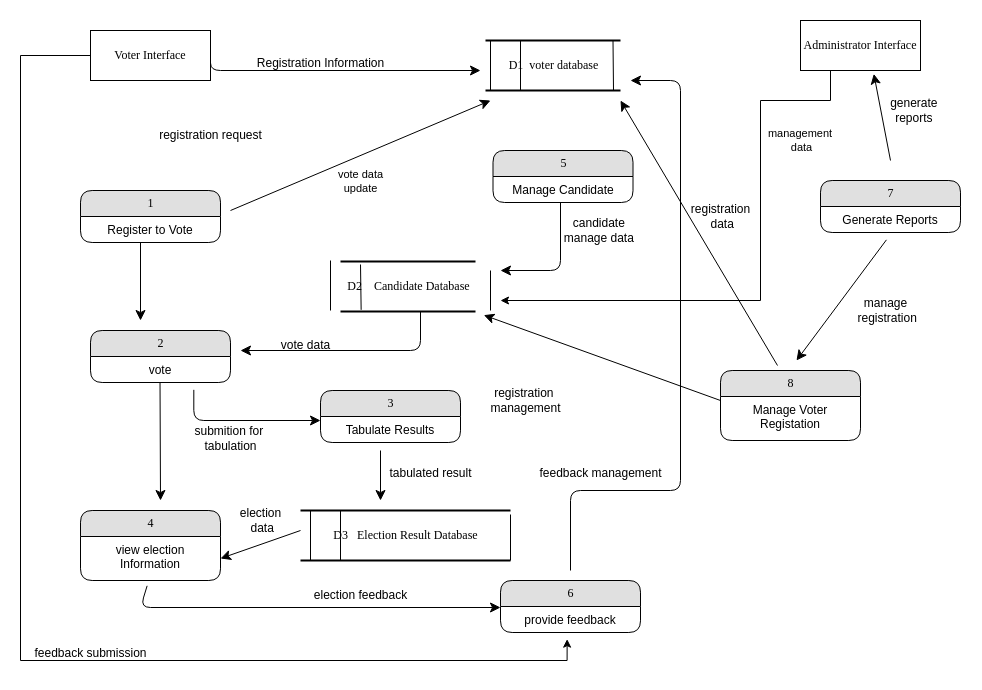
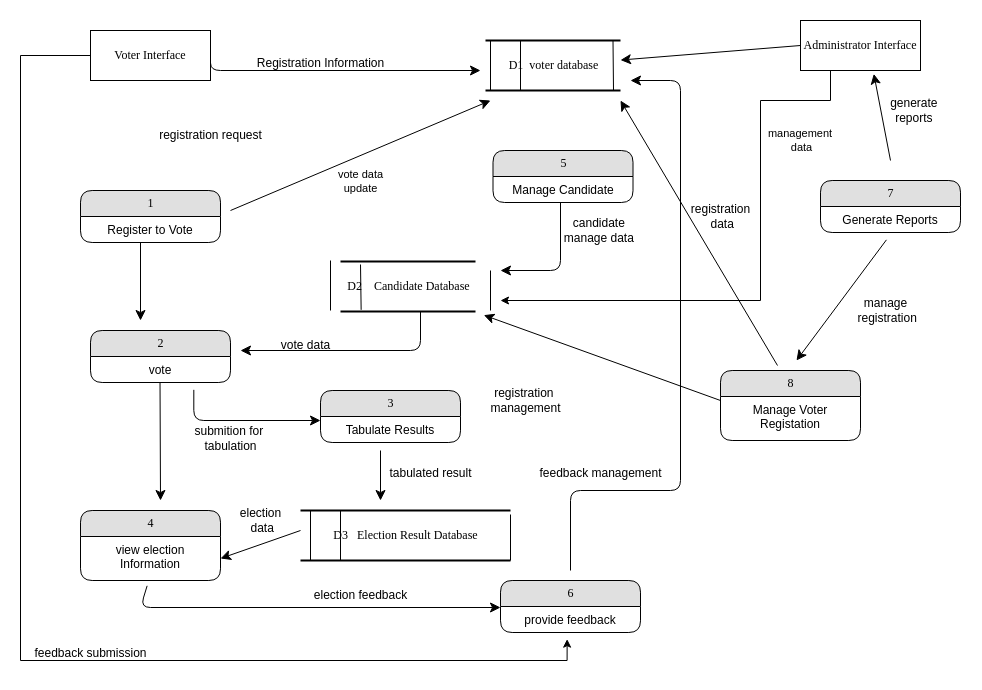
none -> (714, 52)
